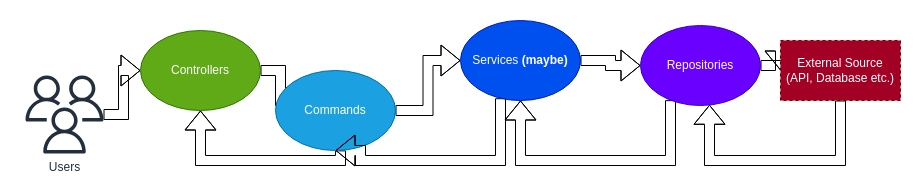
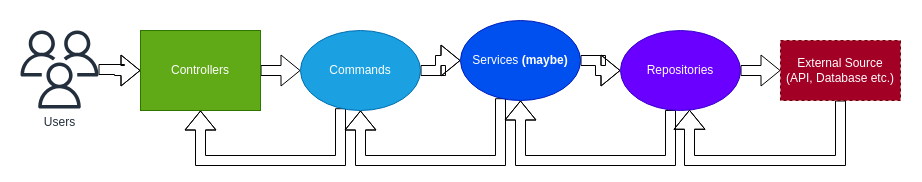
(701, 66) -> (681, 71)
(201, 71) -> (201, 71)
(336, 111) -> (361, 71)
(65, 115) -> (60, 70)
